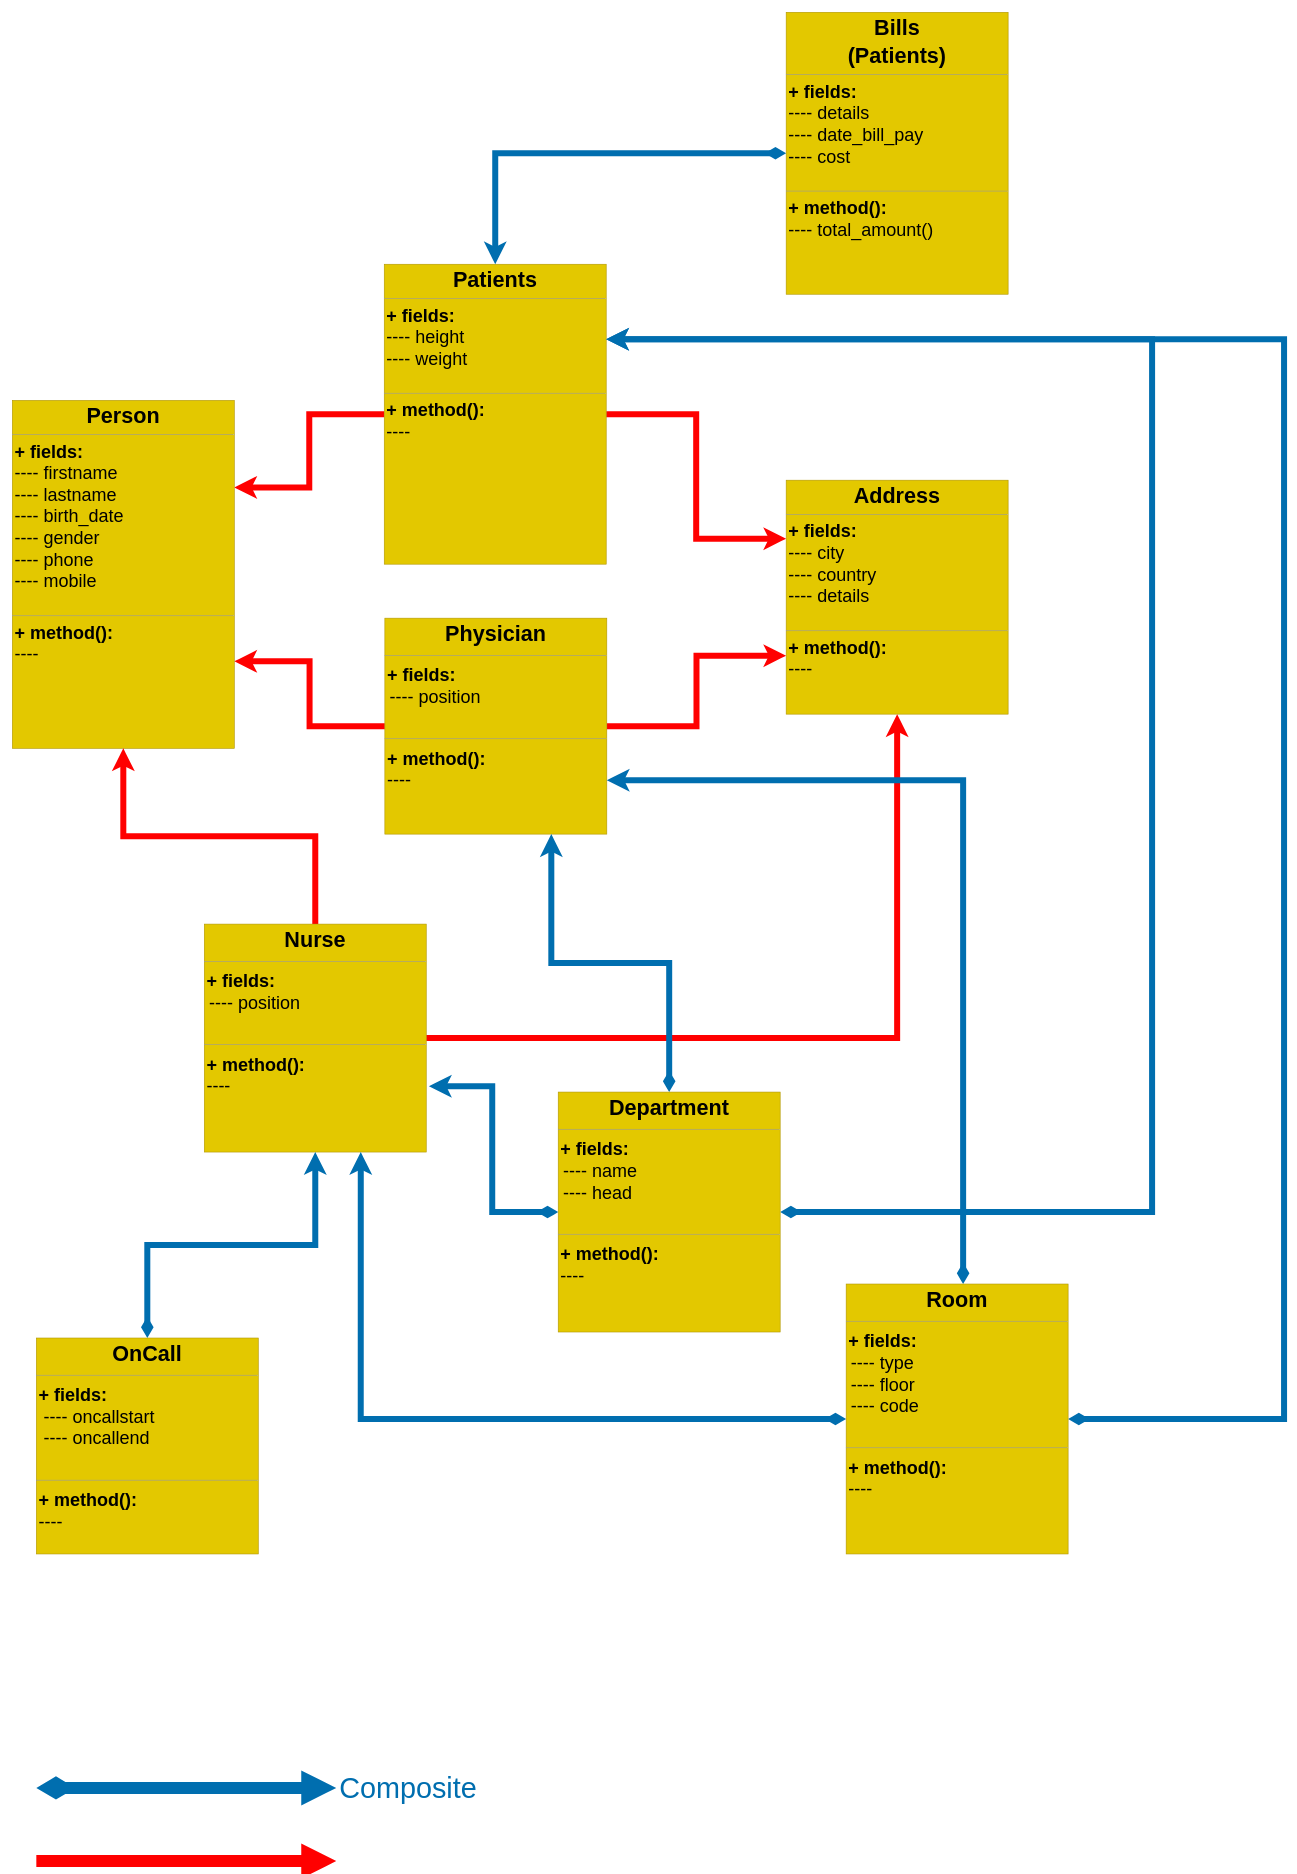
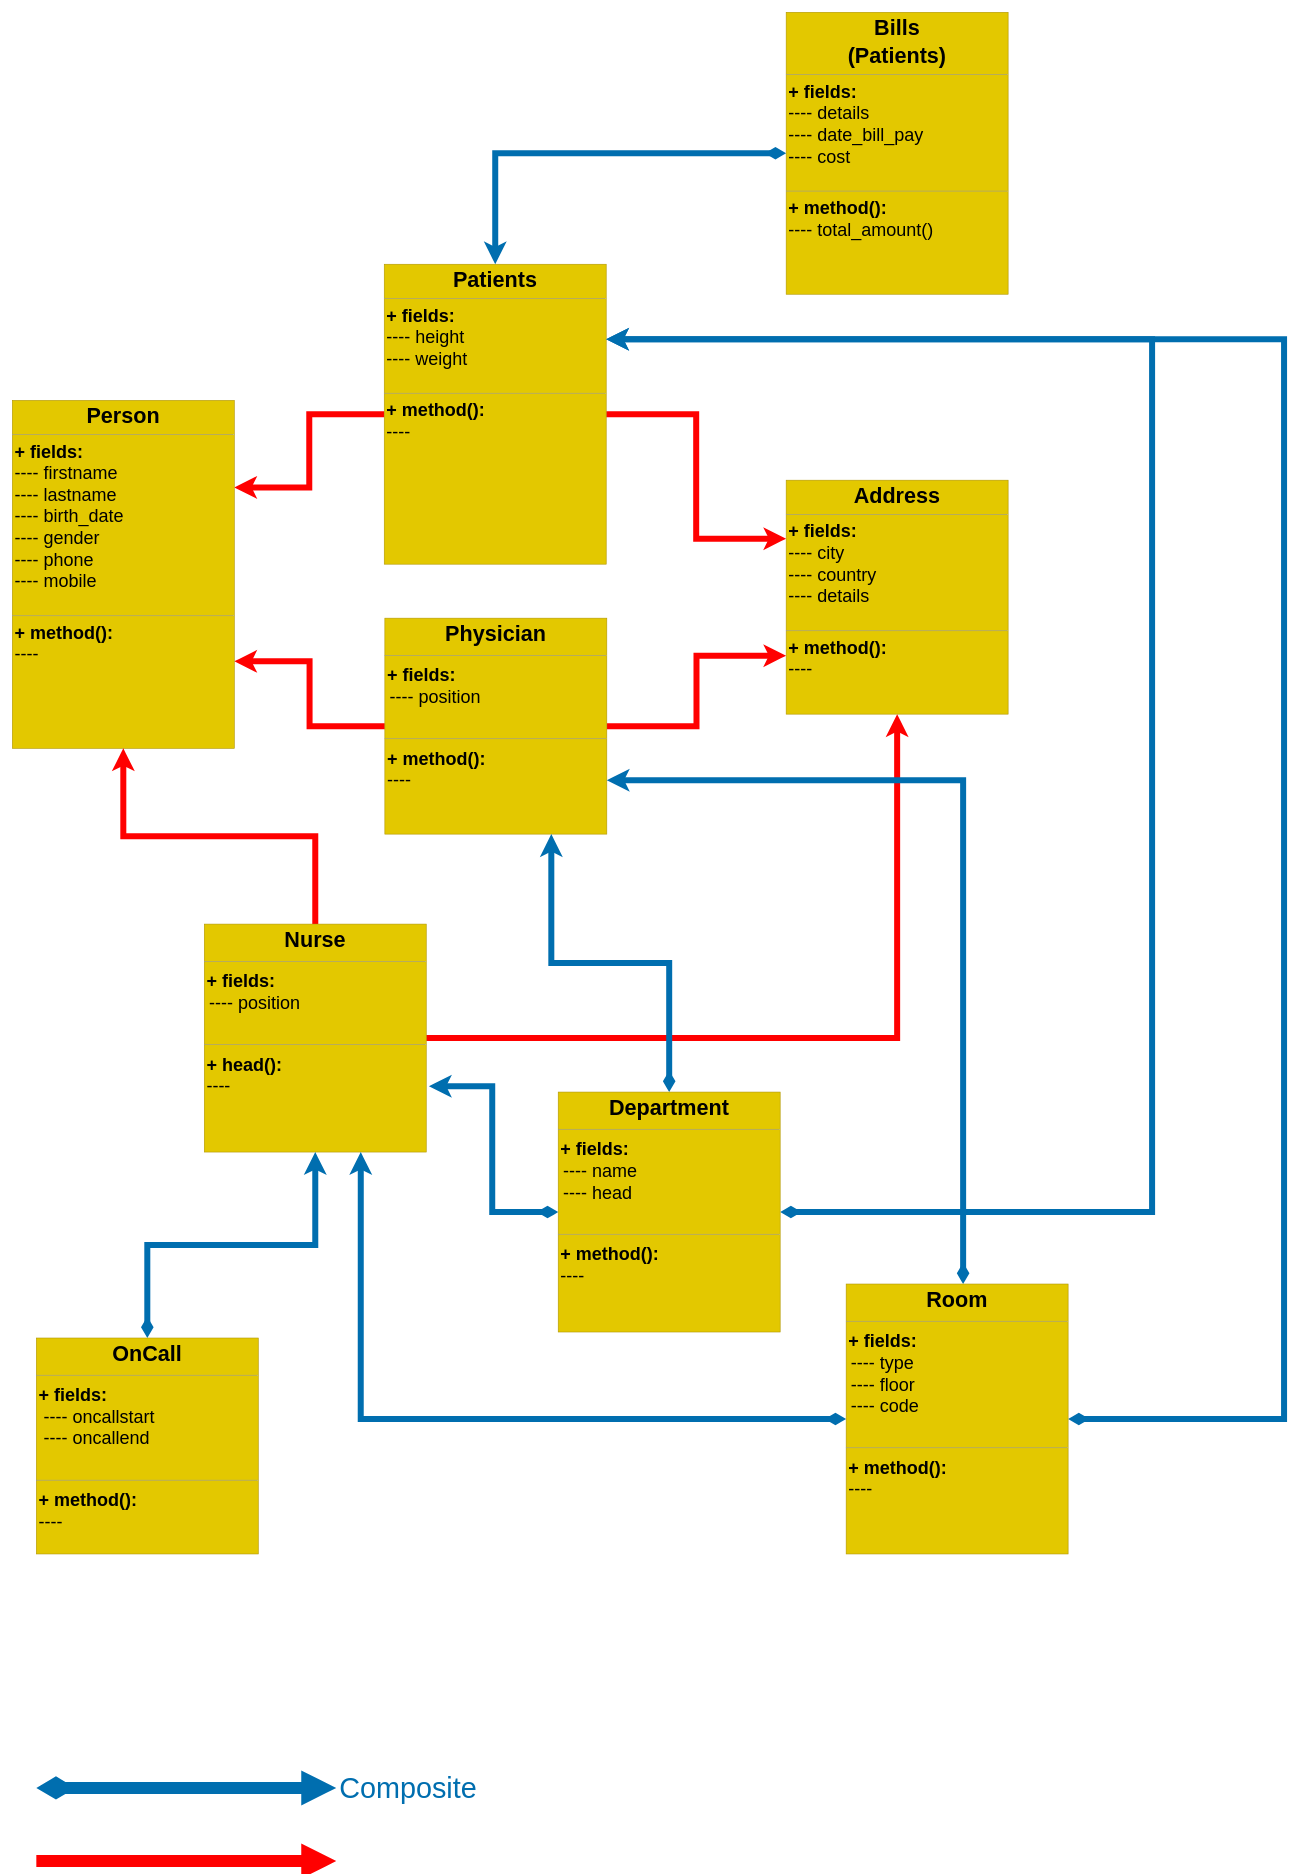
(263, 978) -> (263, 978)
